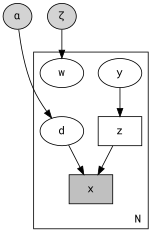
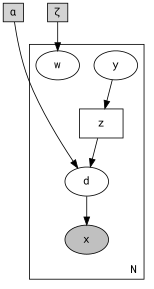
(17, 16) -> (13, 13)
(62, 16) -> (58, 13)
(107, 157) -> (95, 149)
(91, 189) -> (87, 240)
